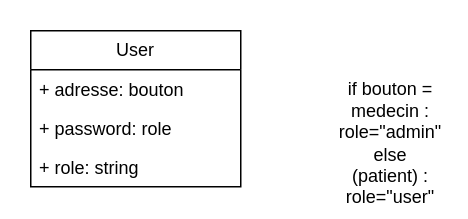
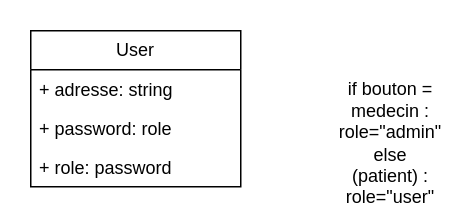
(118, 91) -> (116, 91)
(99, 169) -> (111, 169)
